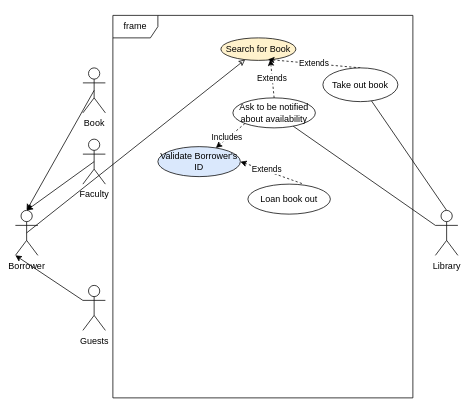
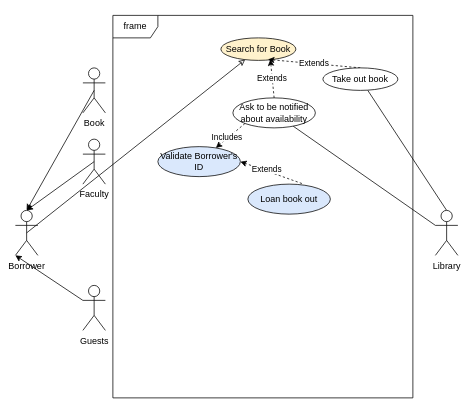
(360, 85) -> (360, 79)
(289, 199) -> (289, 199)
